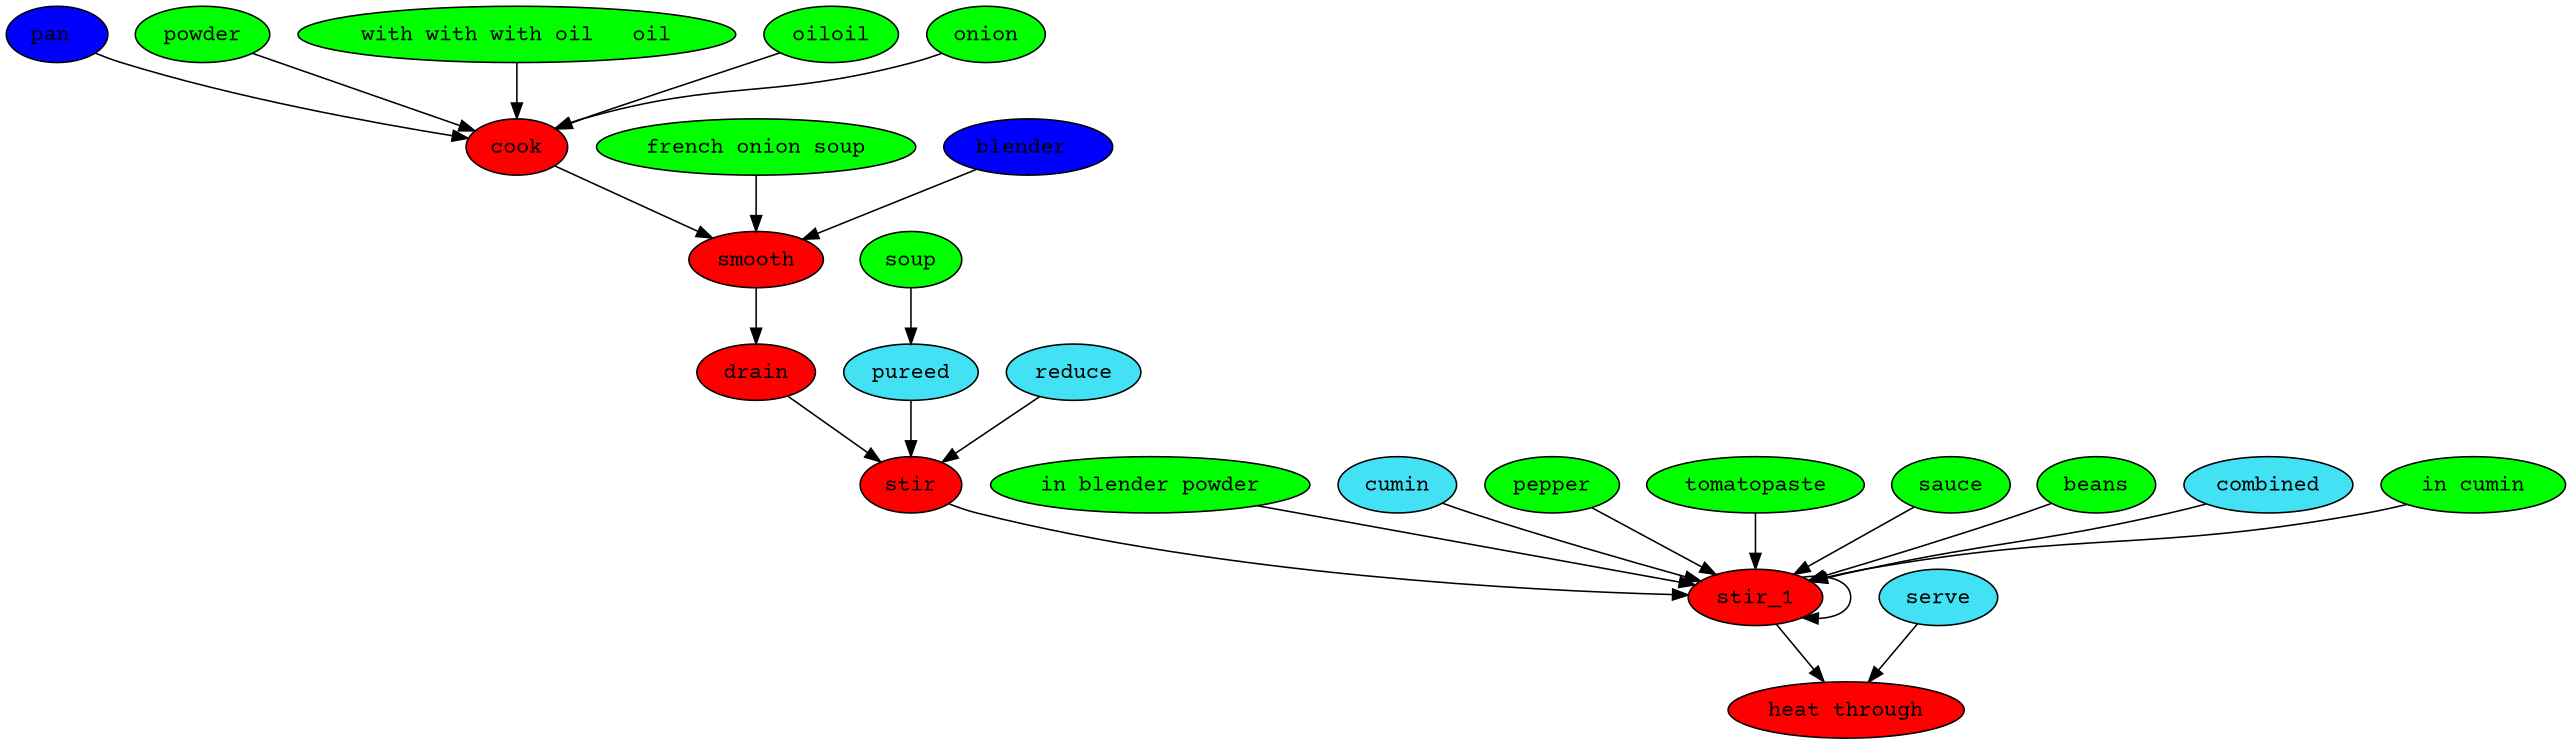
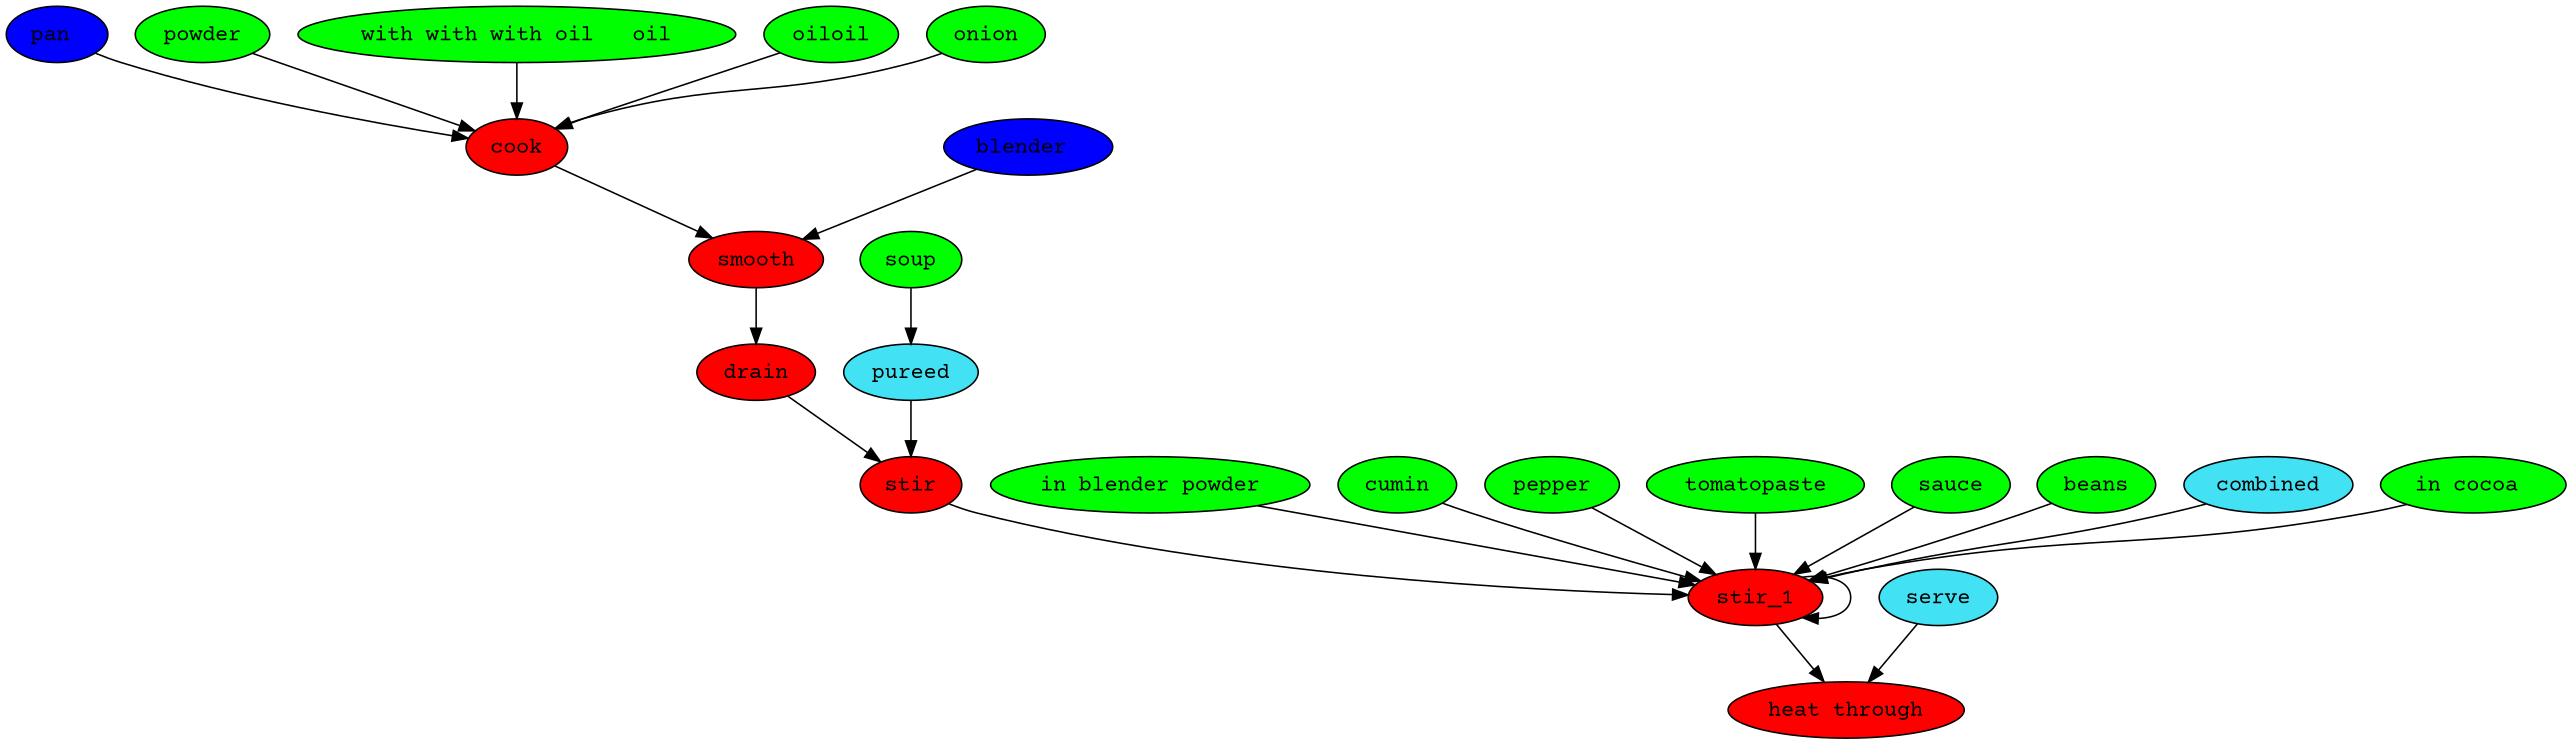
(756, 147) -> none
(1074, 372) -> none
(1397, 485) -> (1397, 485)
(2473, 485) -> (2473, 485)
